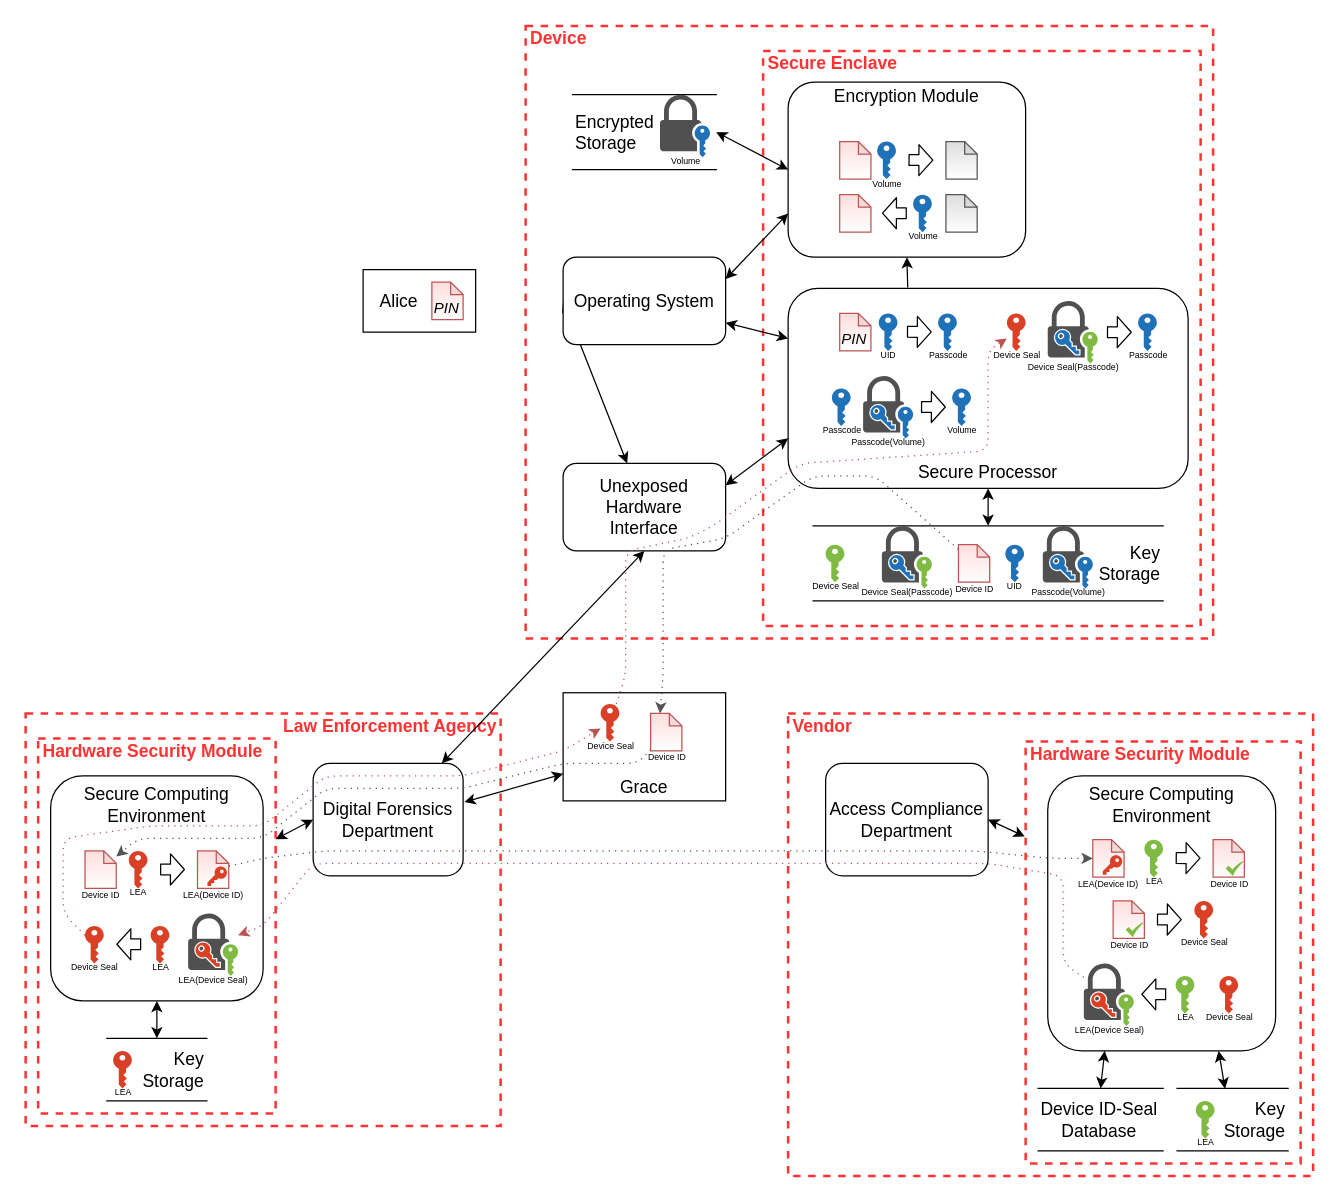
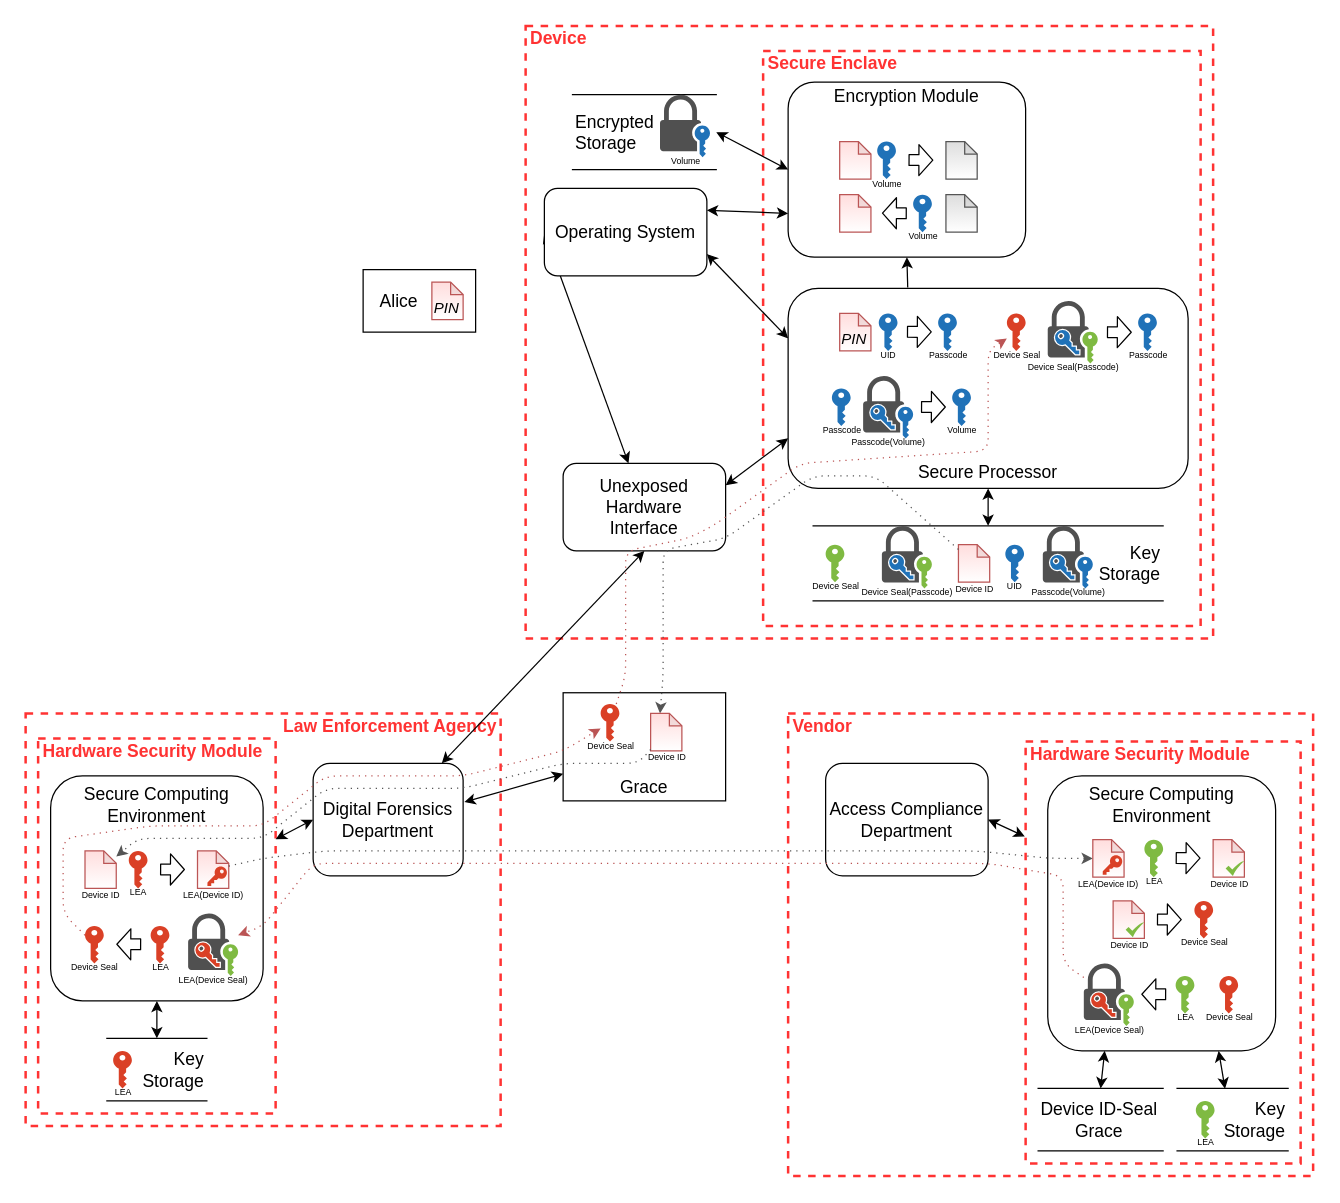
(644, 301) -> (626, 232)
(1099, 1119) -> (1099, 1119)
